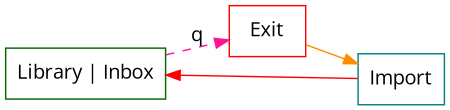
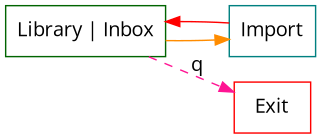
(325, 52) -> (190, 41)
